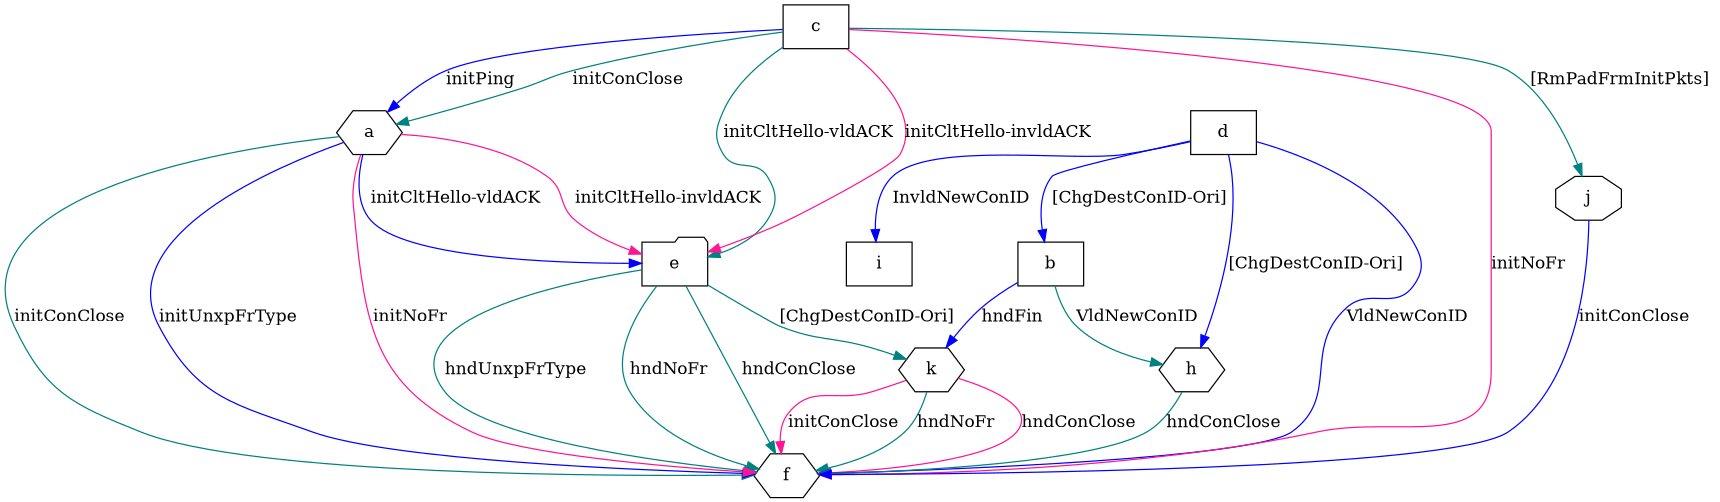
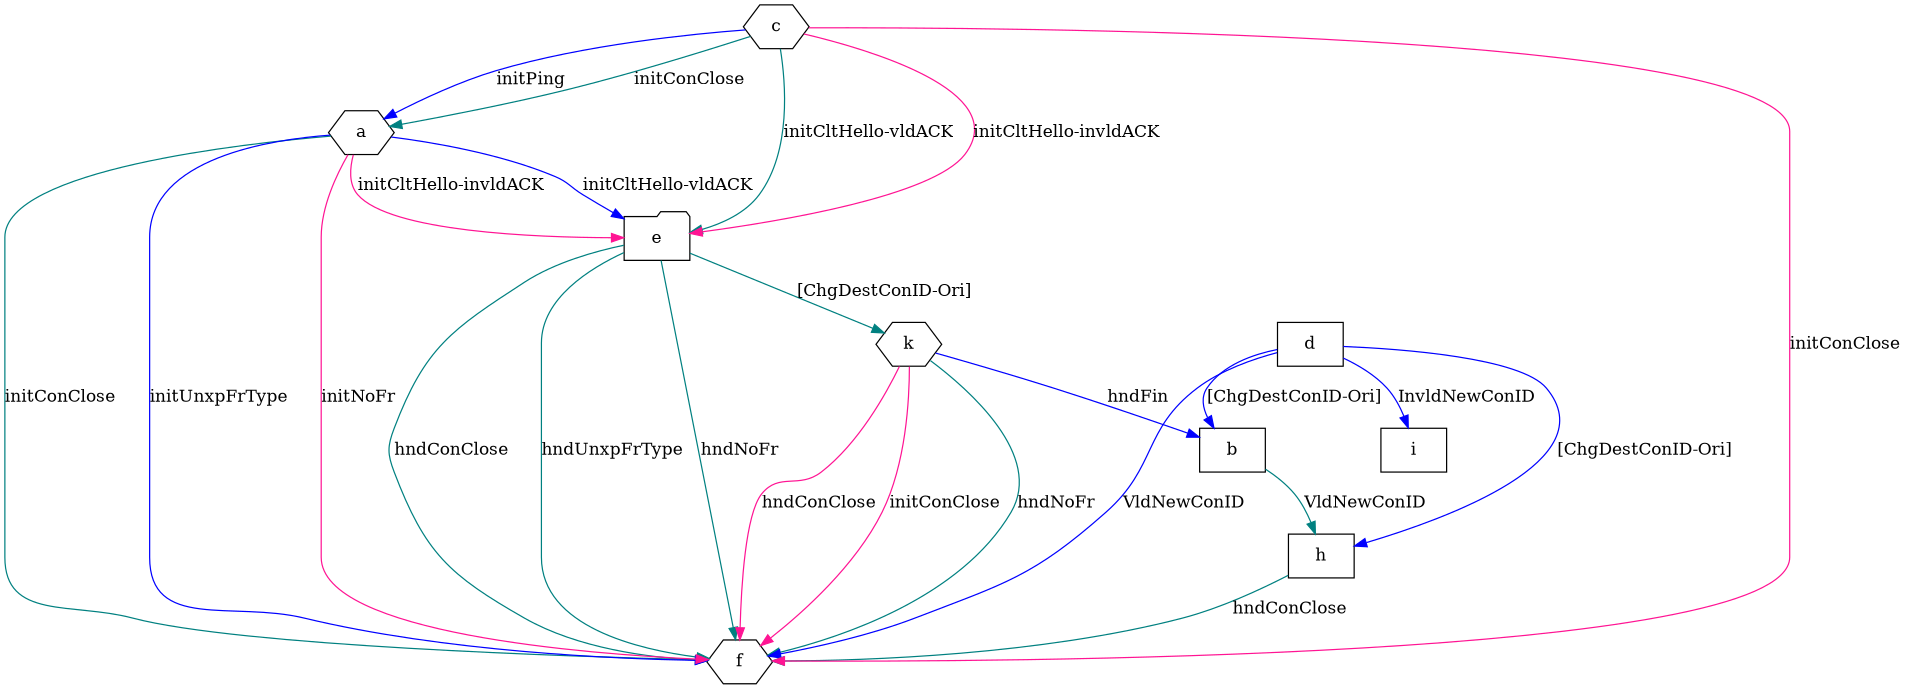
(816, 27) -> (776, 27)
(1589, 198) -> none
(1531, 264) -> (1848, 344)
(983, 307) -> (1062, 391)
(1192, 370) -> (1321, 556)
